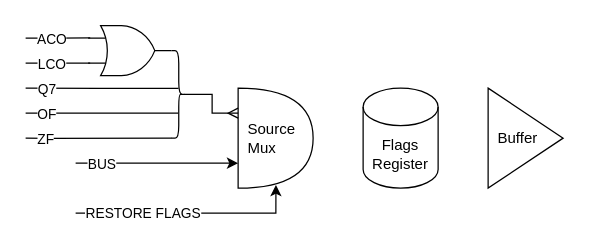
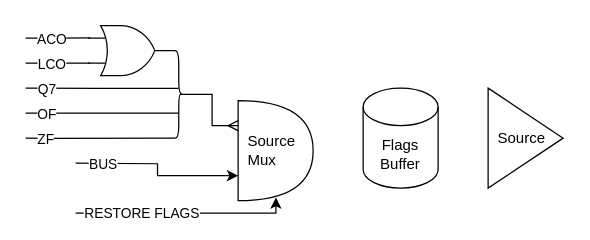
(276, 138) -> (276, 151)
(523, 138) -> (523, 138)
(401, 154) -> (401, 154)
